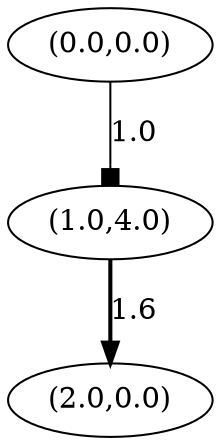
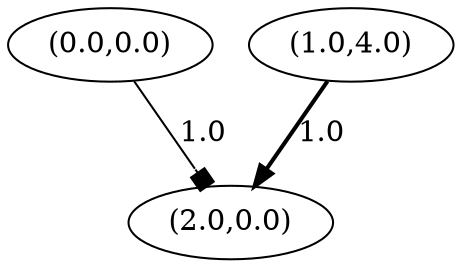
(110, 123) -> (165, 125)
(134, 311) -> (322, 134)
